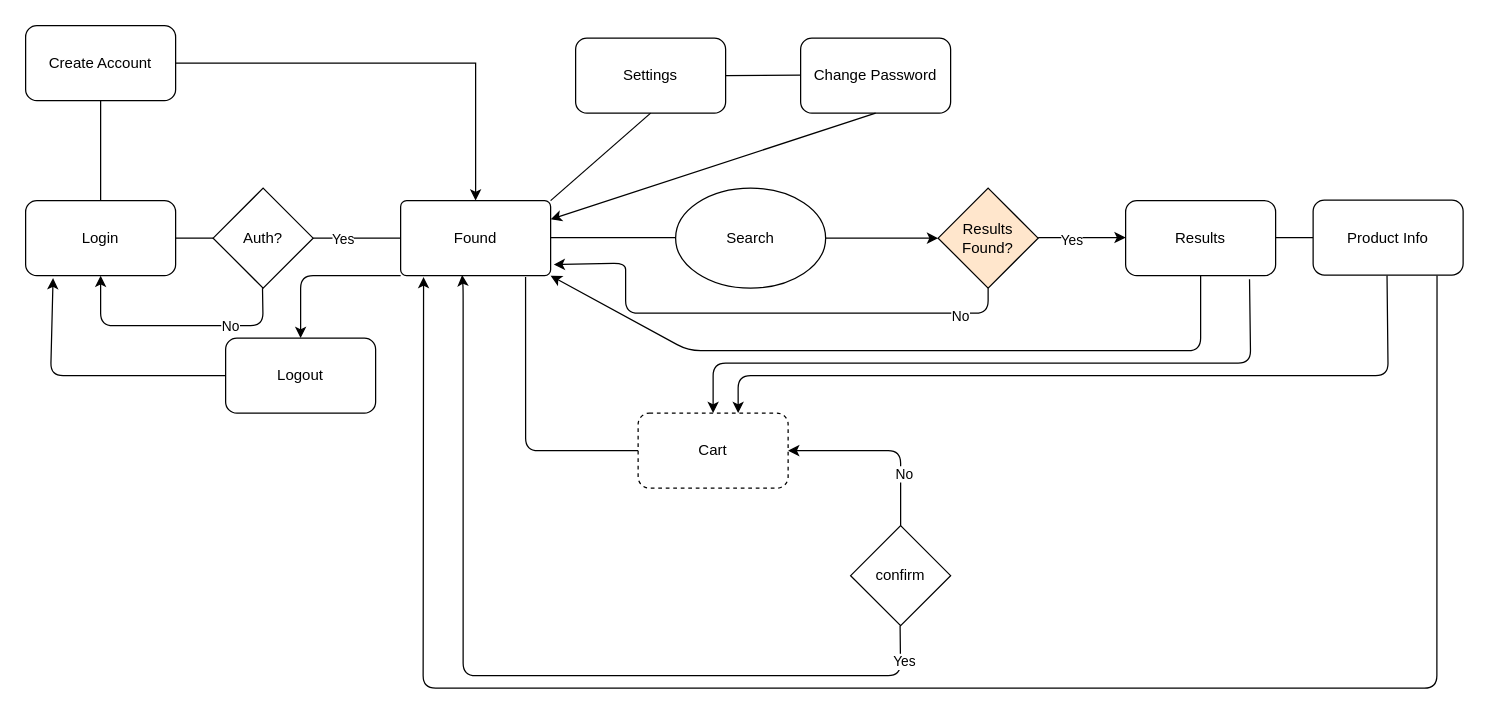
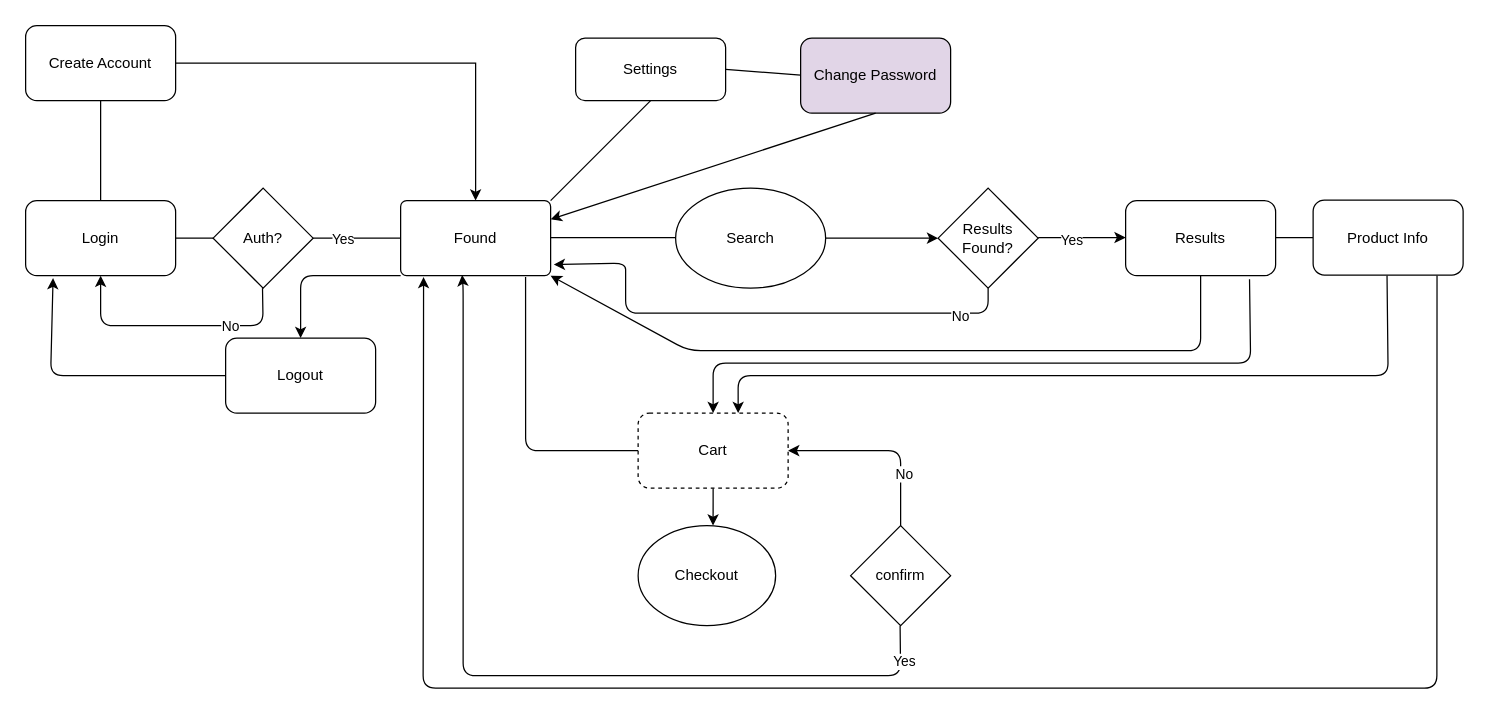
(651, 76) -> (651, 69)
(876, 76) -> (876, 76)
(988, 238) -> (988, 238)
none -> (713, 511)
none -> (707, 576)
